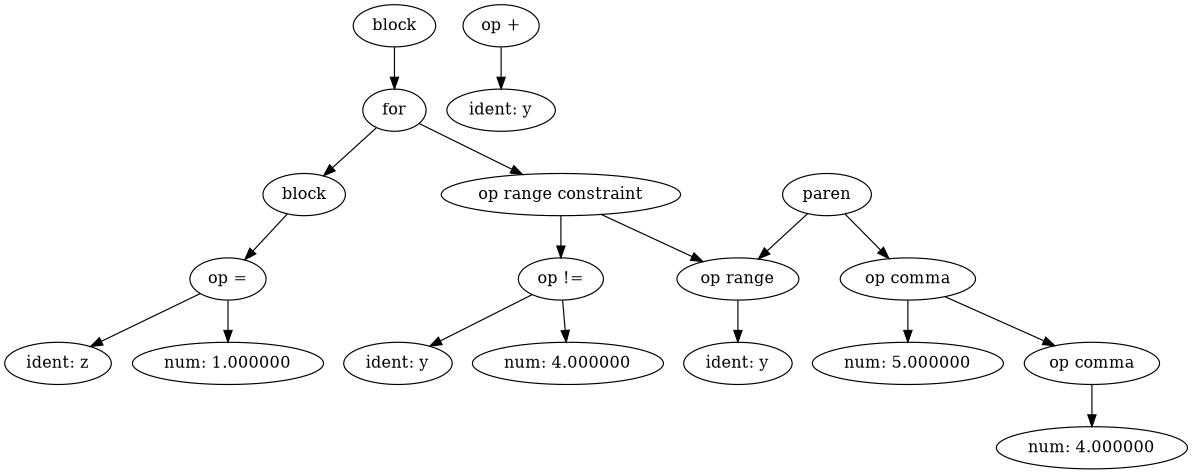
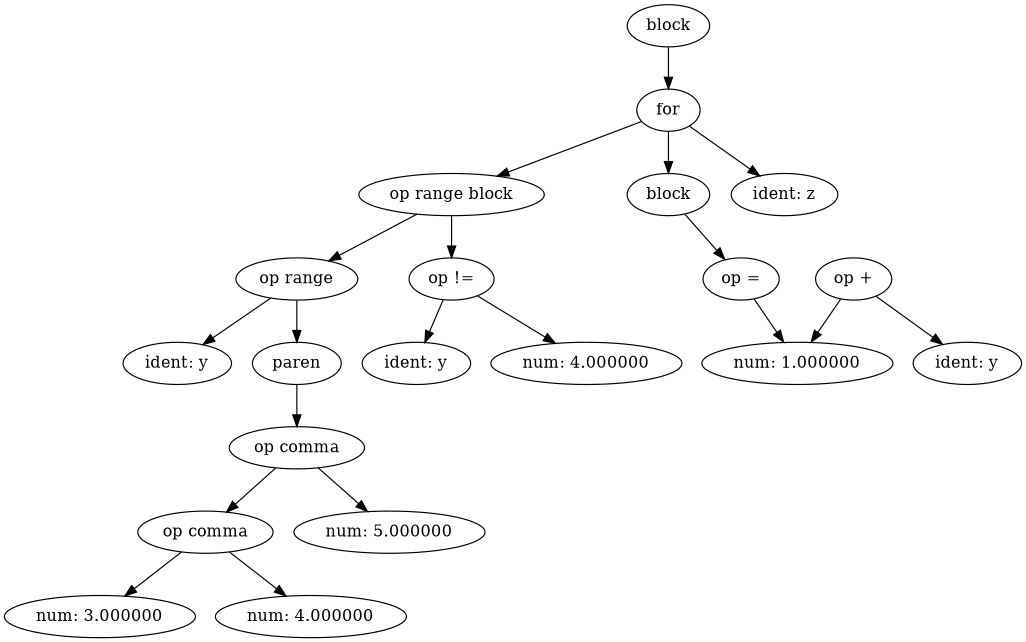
(561, 195) -> (452, 195)
(787, 232) -> (297, 315)
none -> (829, 316)
(151, 317) -> (720, 148)
none -> (100, 617)
